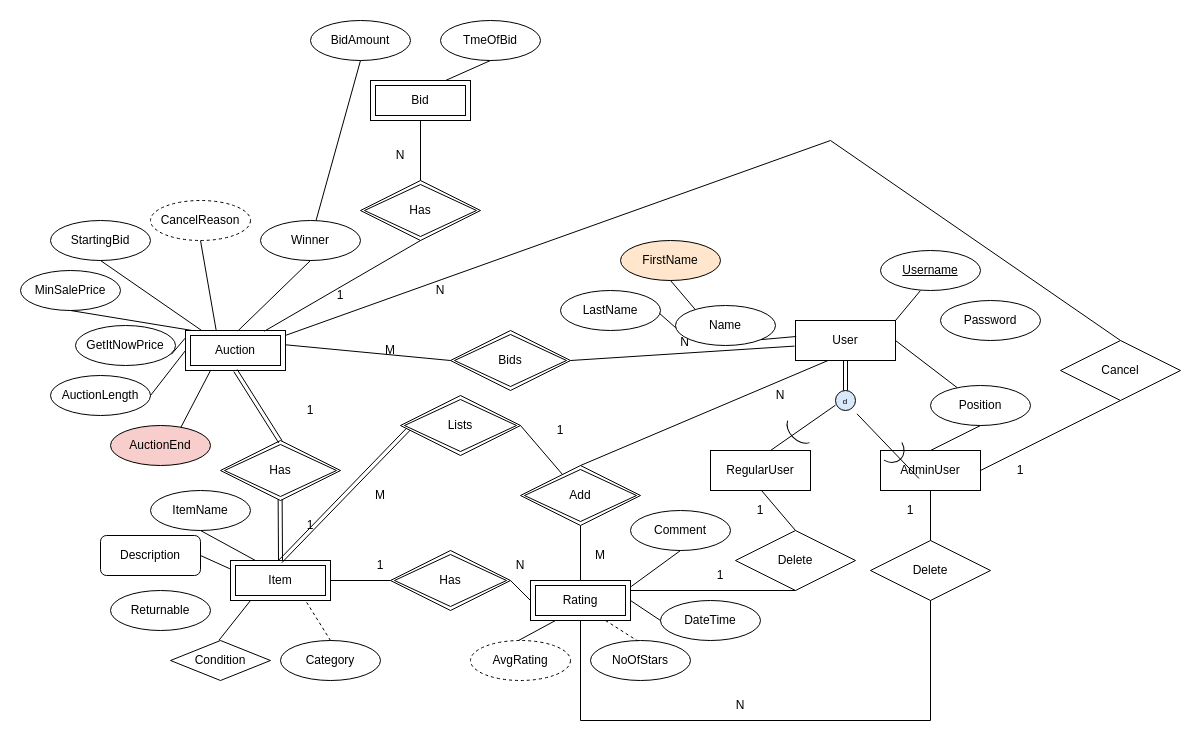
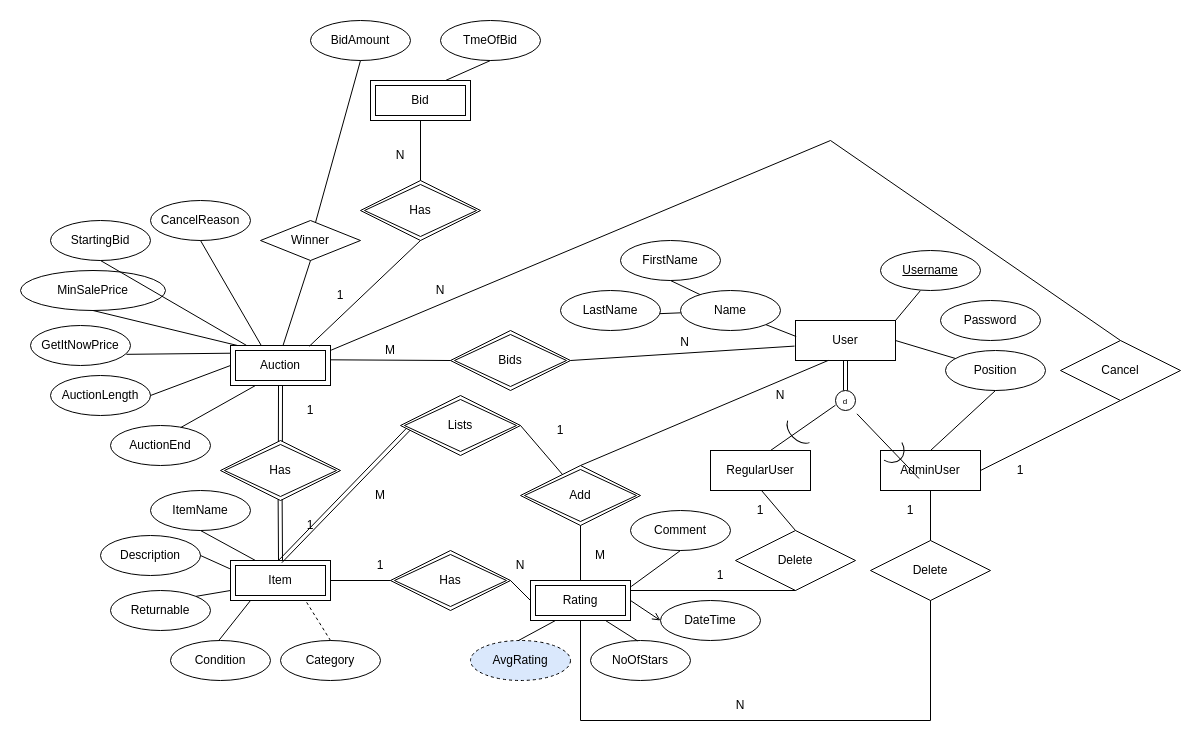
(201, 221) -> (201, 221)
(311, 241) -> (311, 241)
(671, 261) -> (671, 261)
(71, 291) -> (93, 291)
(726, 326) -> (731, 311)
(126, 346) -> (81, 346)
(236, 351) -> (281, 366)
(846, 401) -> (846, 401)
(981, 406) -> (996, 371)
(161, 446) -> (161, 446)
(151, 556) -> (151, 556)
none -> (213, 594)
(656, 617) -> (655, 617)
(621, 630) -> (621, 630)
(221, 661) -> (221, 661)
(521, 661) -> (521, 661)
